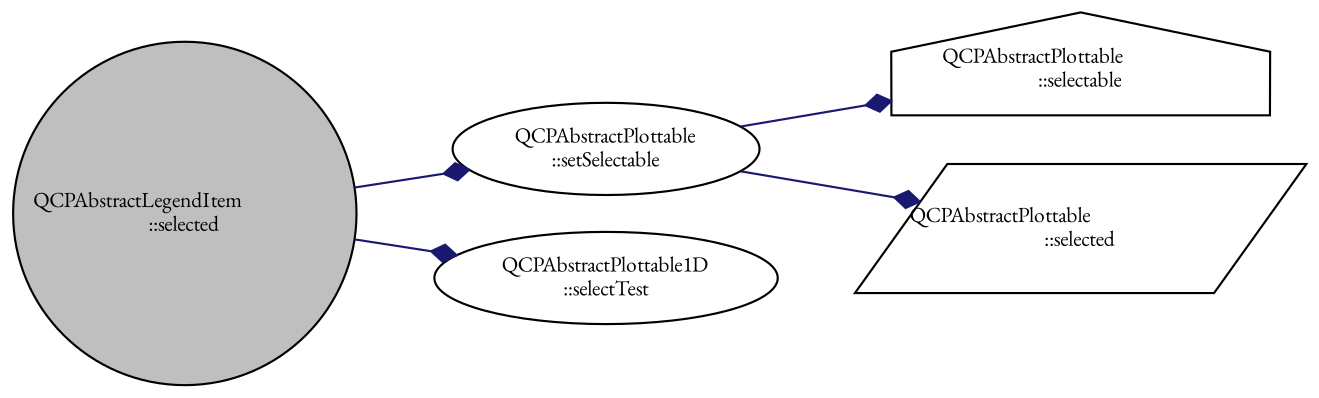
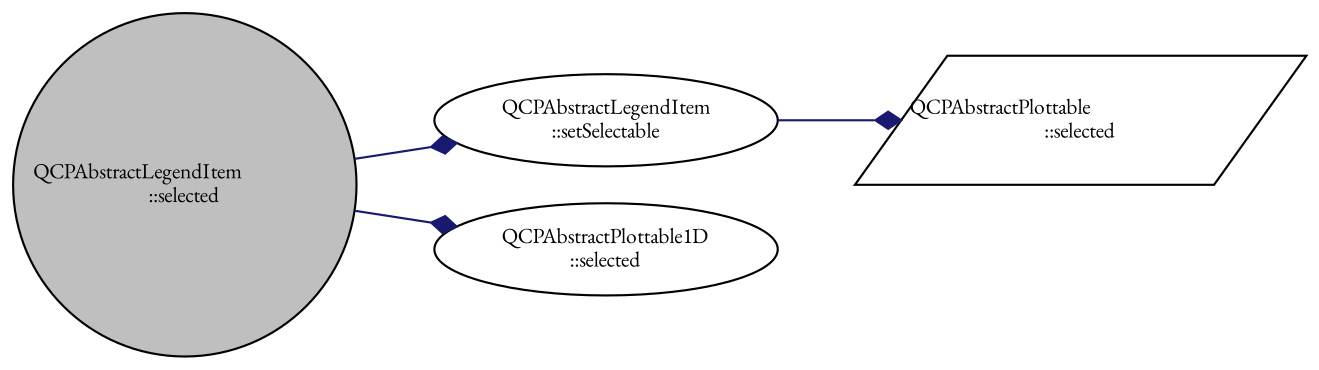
(1081, 69) -> none
(606, 149) -> (606, 120)
(606, 278) -> (606, 249)
